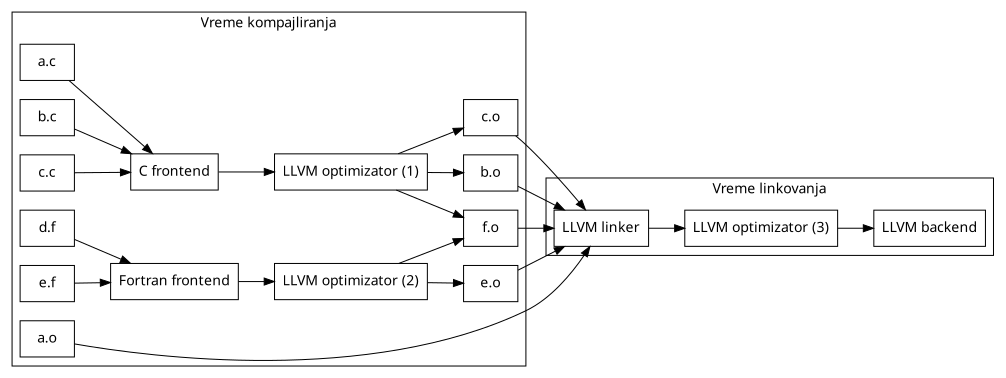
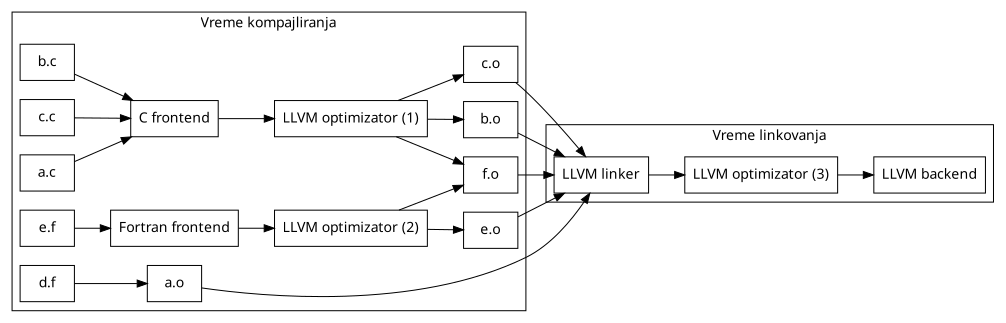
(98, 249) -> (106, 284)
